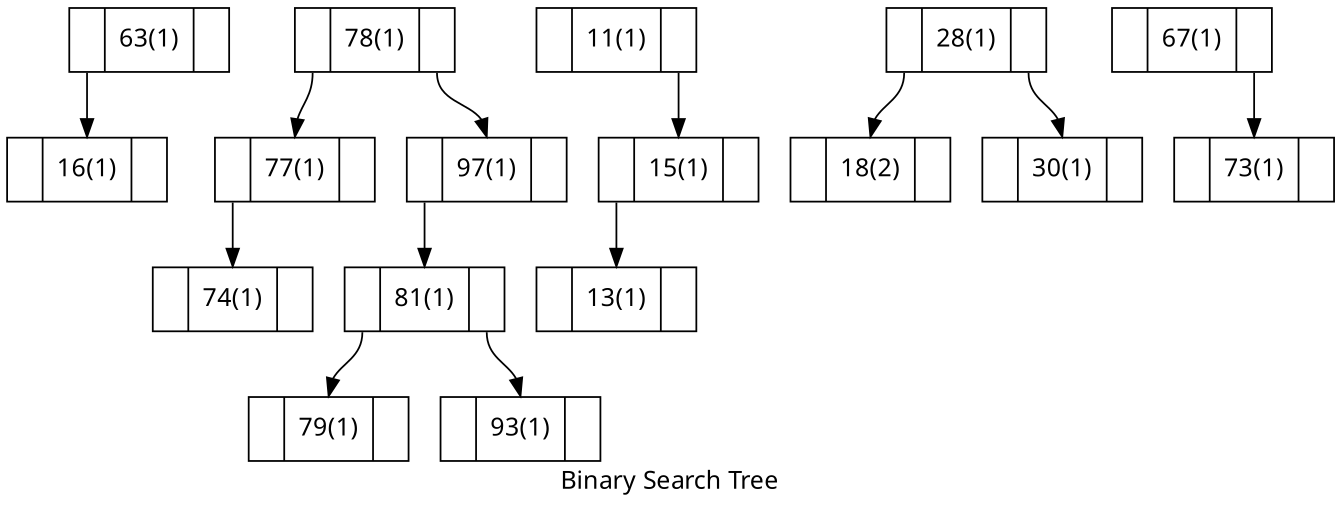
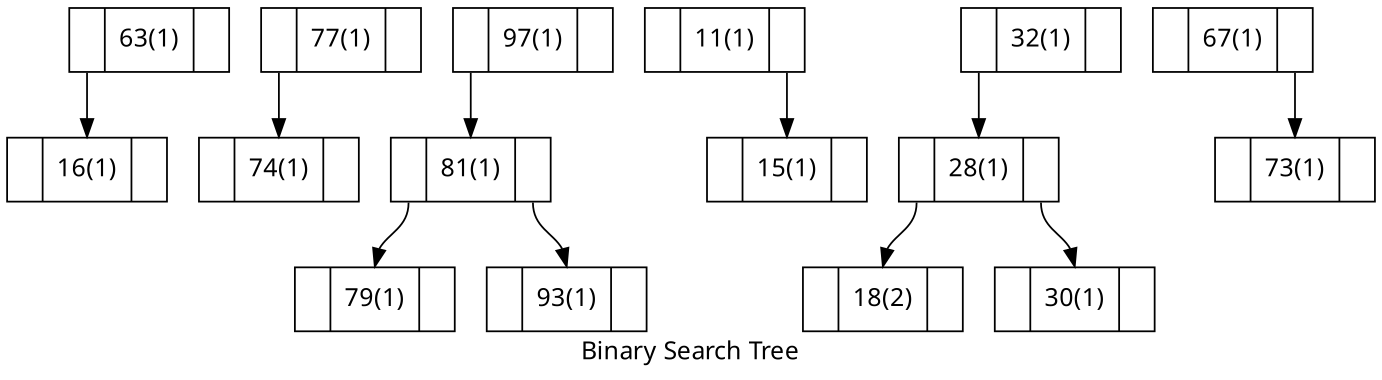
(375, 40) -> none
none -> (1041, 40)
(616, 299) -> none
